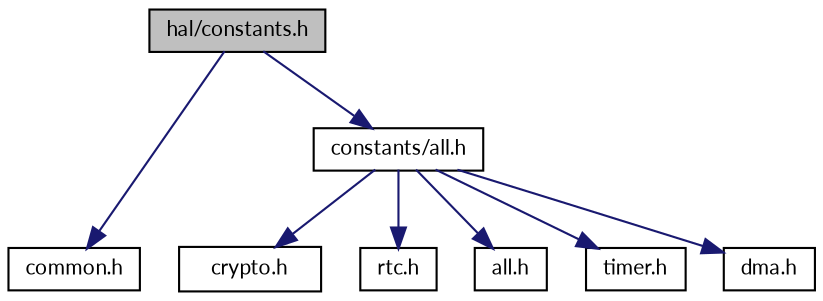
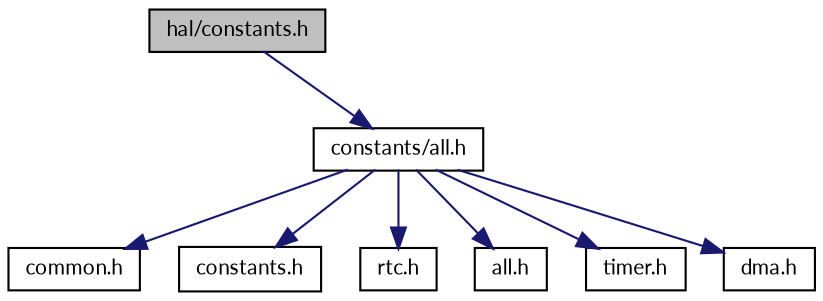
(162, 141) -> (247, 206)
(250, 269) -> (250, 269)
